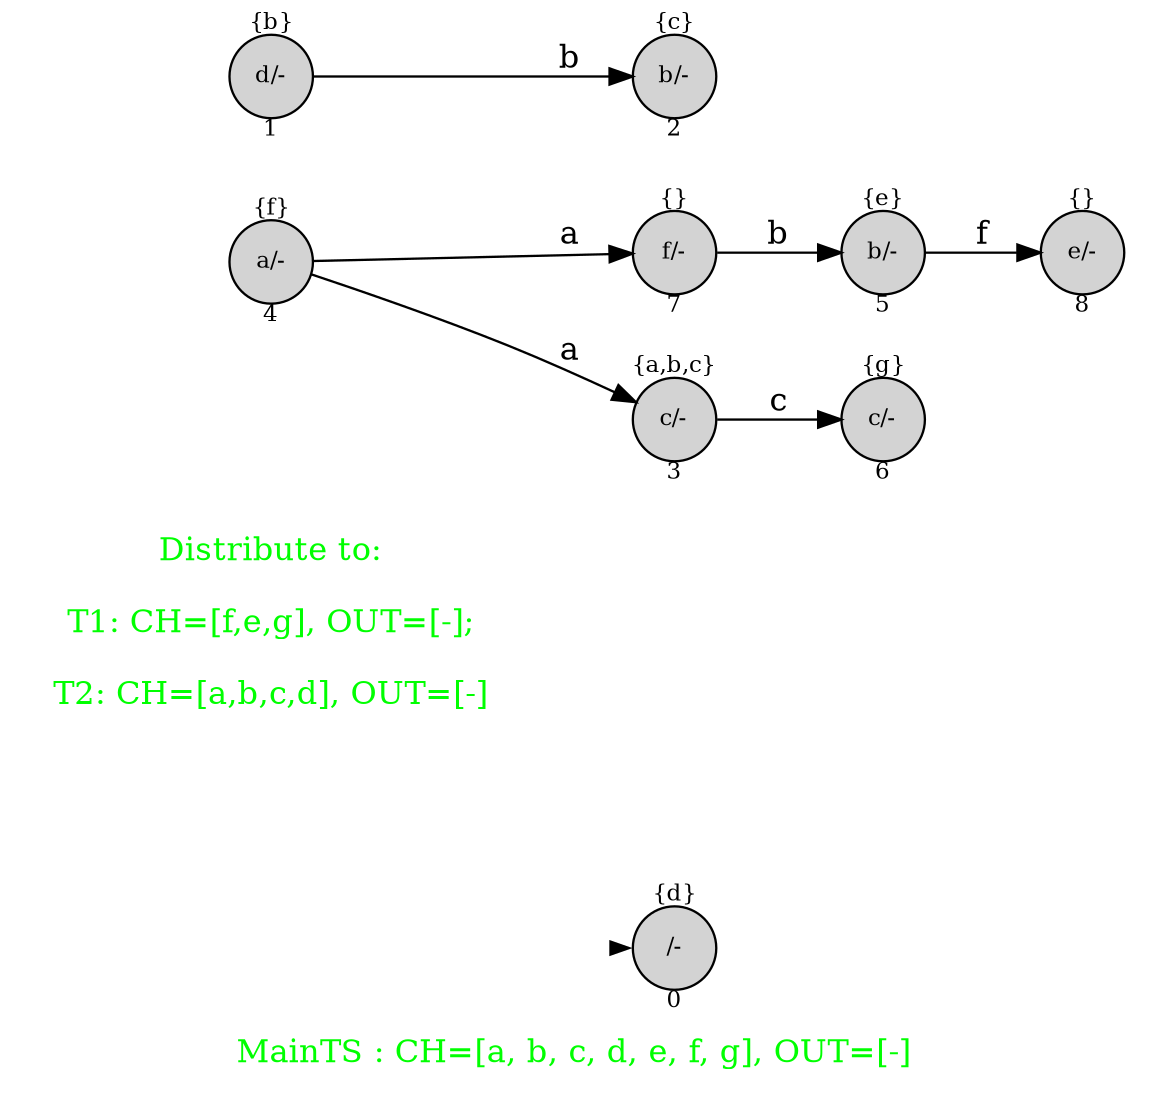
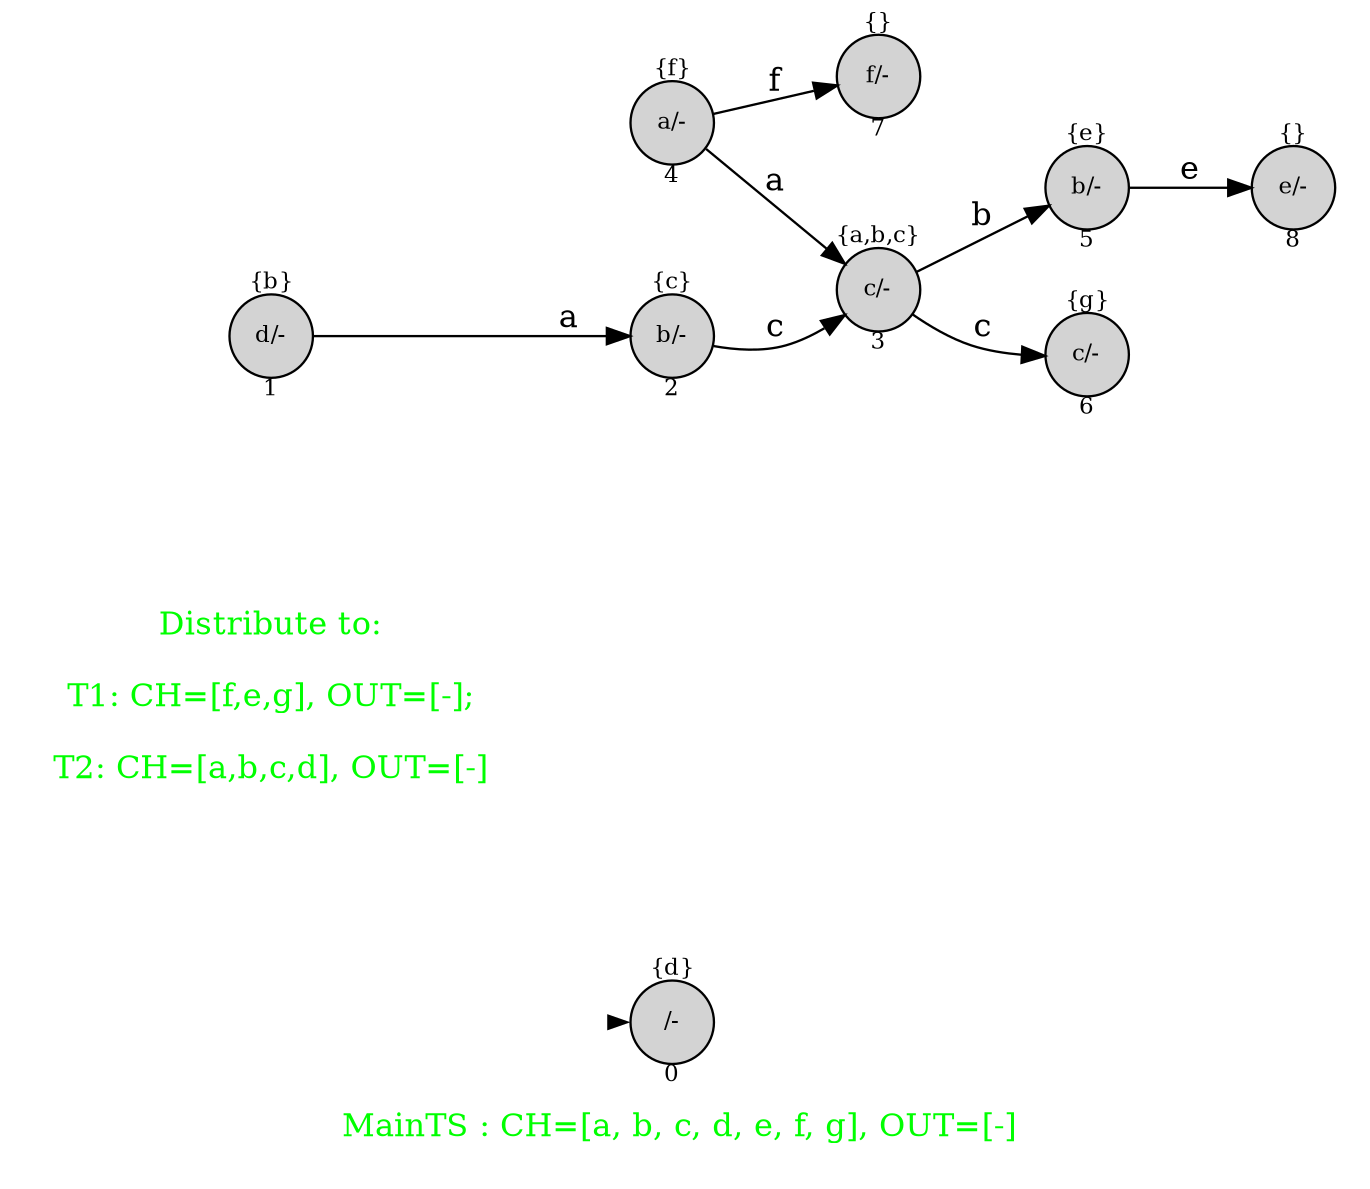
(570, 59) -> (569, 319)
(570, 235) -> (775, 82)
(983, 235) -> (1190, 170)
(767, 253) -> (972, 244)
none -> (771, 348)
